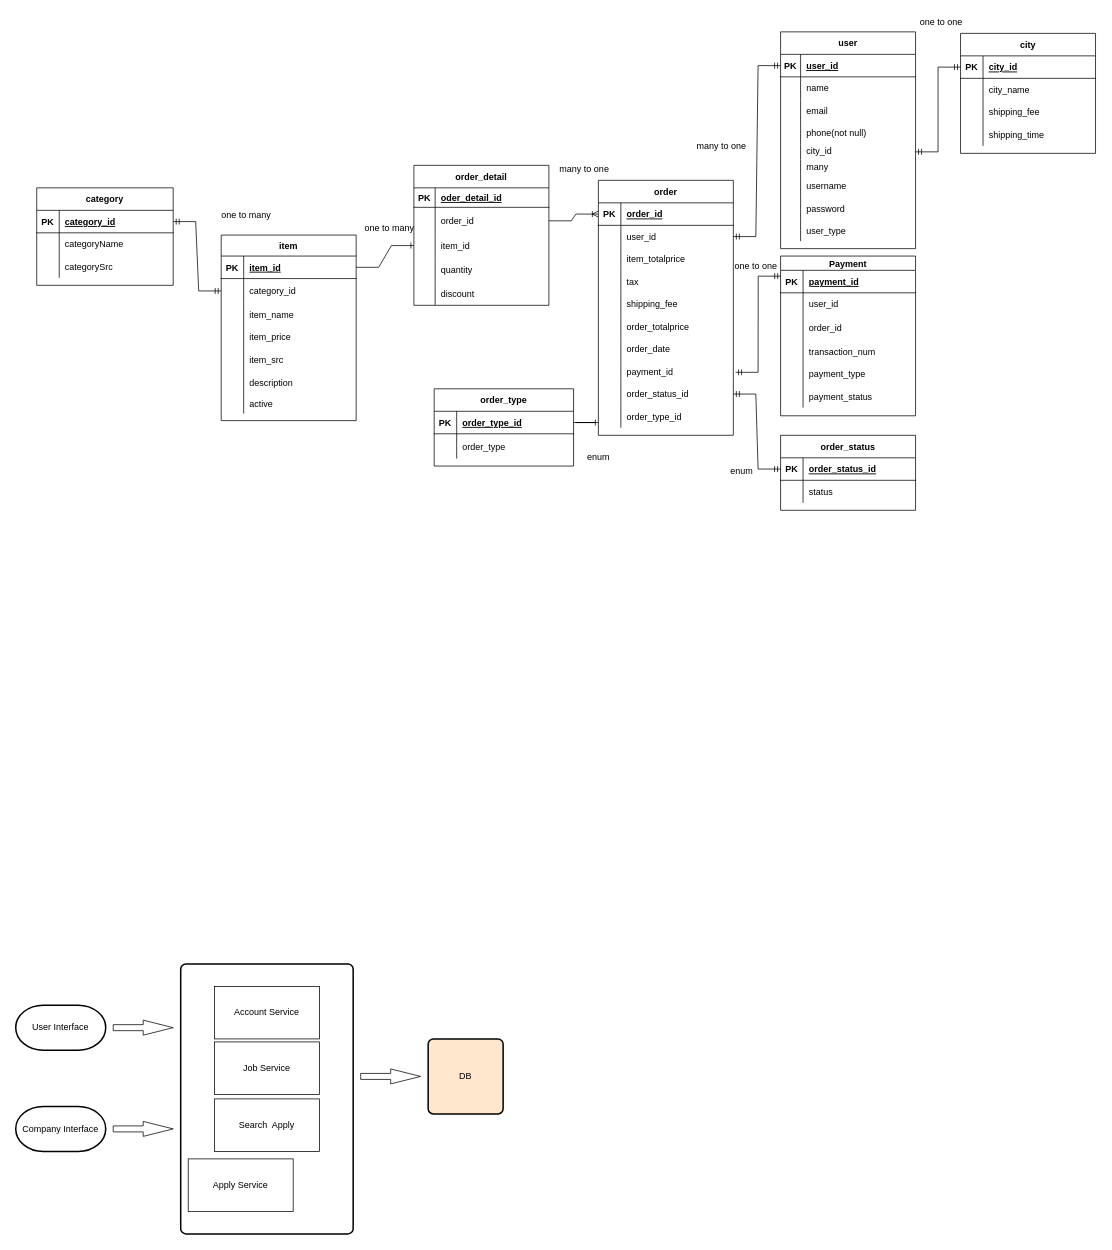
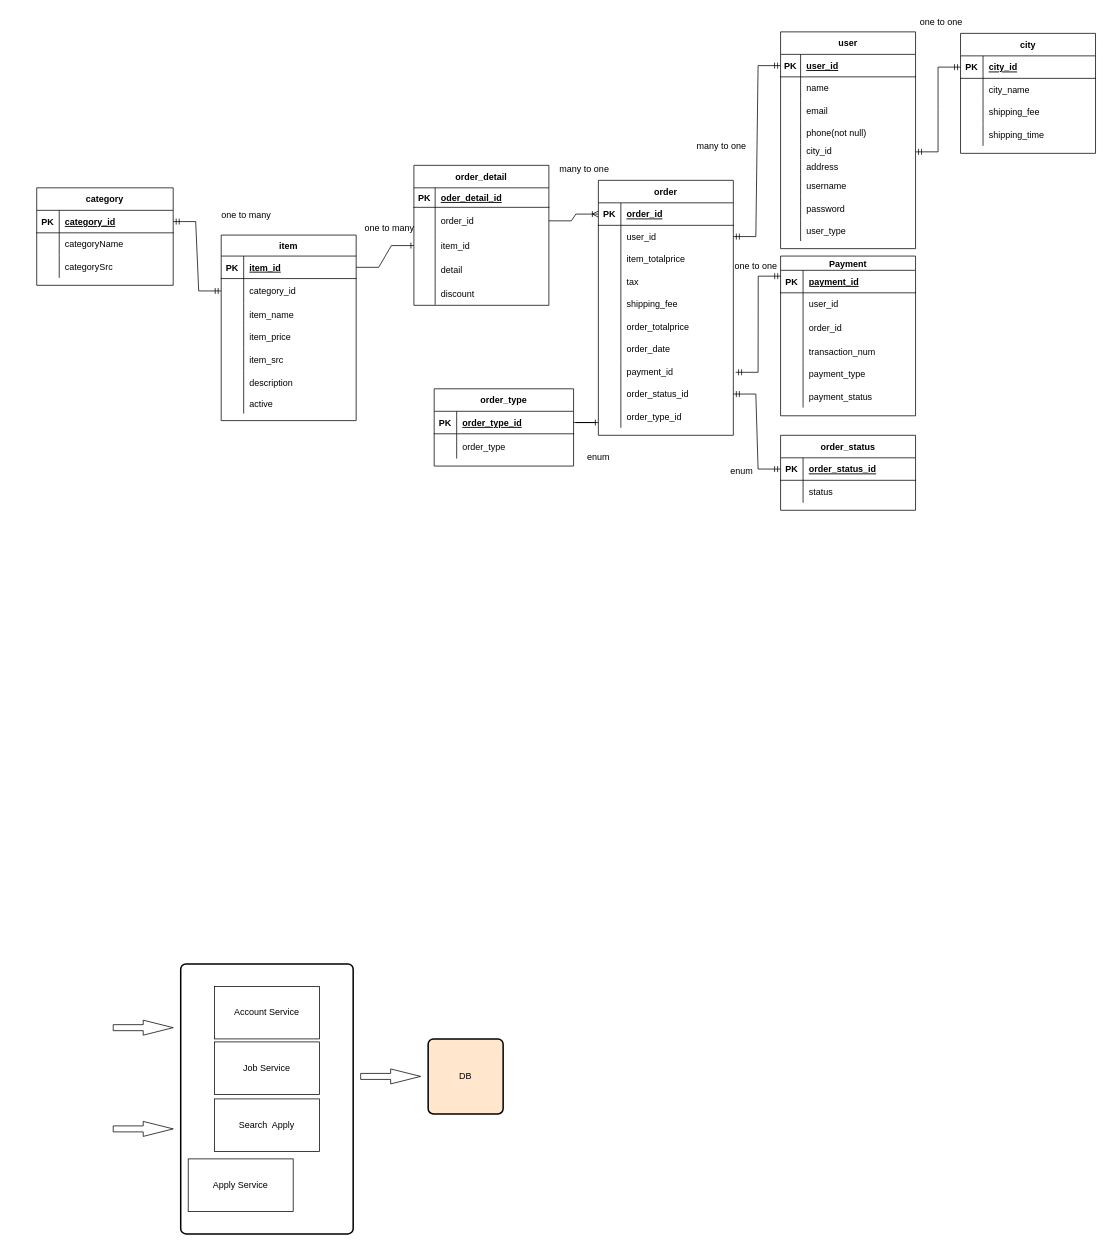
(816, 167) -> (824, 167)
(459, 270) -> (453, 270)
(60, 1028) -> none
(60, 1129) -> none
